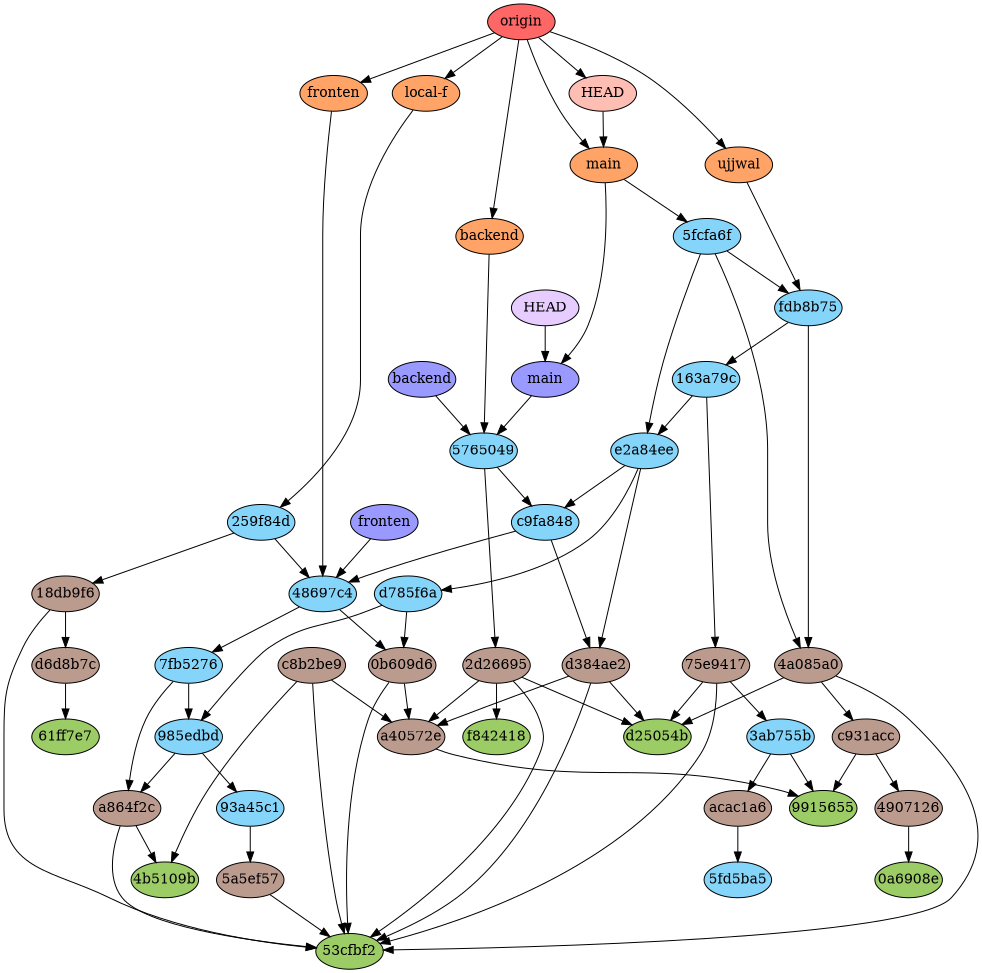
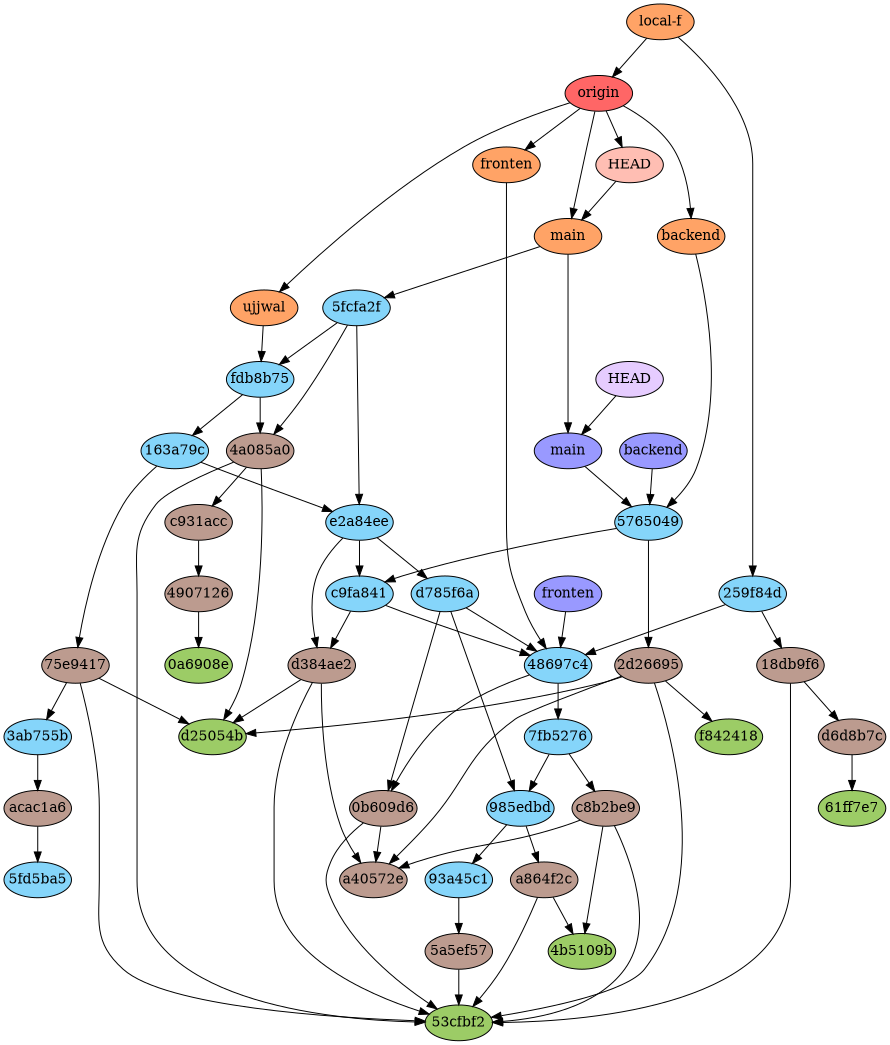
(478, 55) -> (633, 54)
(707, 236) -> (357, 308)
(545, 522) -> (359, 594)
none -> (497, 627)
(143, 727) -> (579, 768)
(823, 808) -> none
